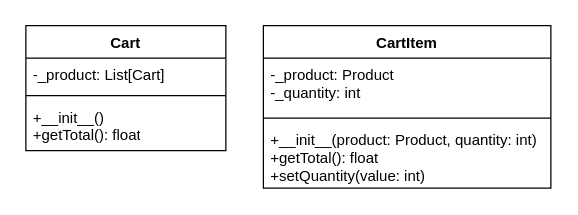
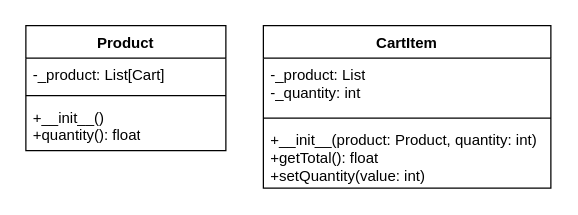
(126, 43) -> (126, 43)
(342, 85) -> (328, 85)
(101, 127) -> (101, 127)
